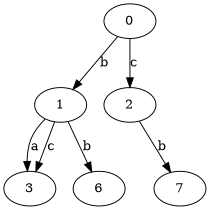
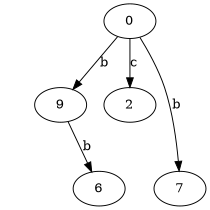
(61, 105) -> (61, 105)
(152, 143) -> (167, 97)
(30, 189) -> none
